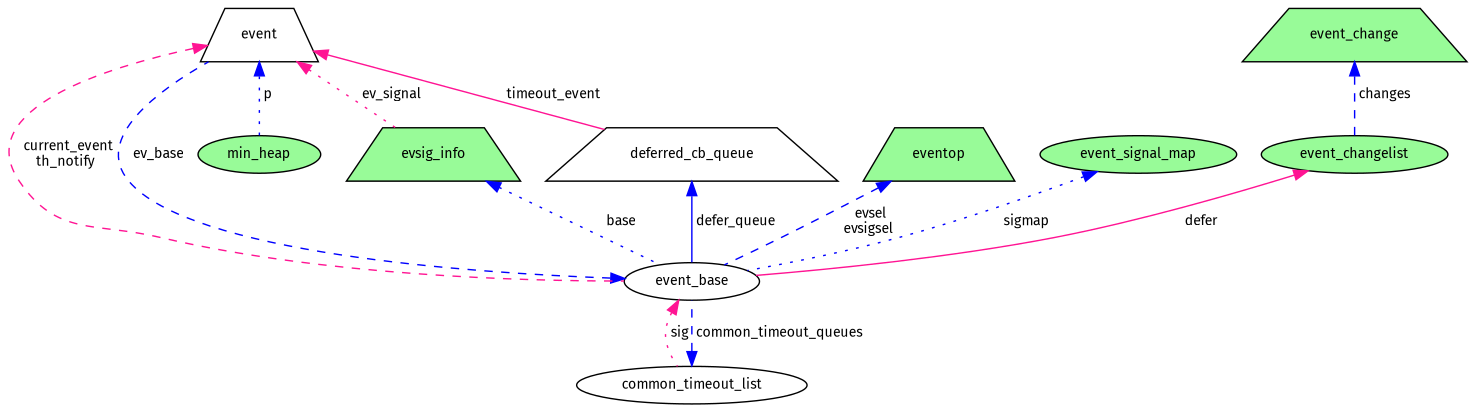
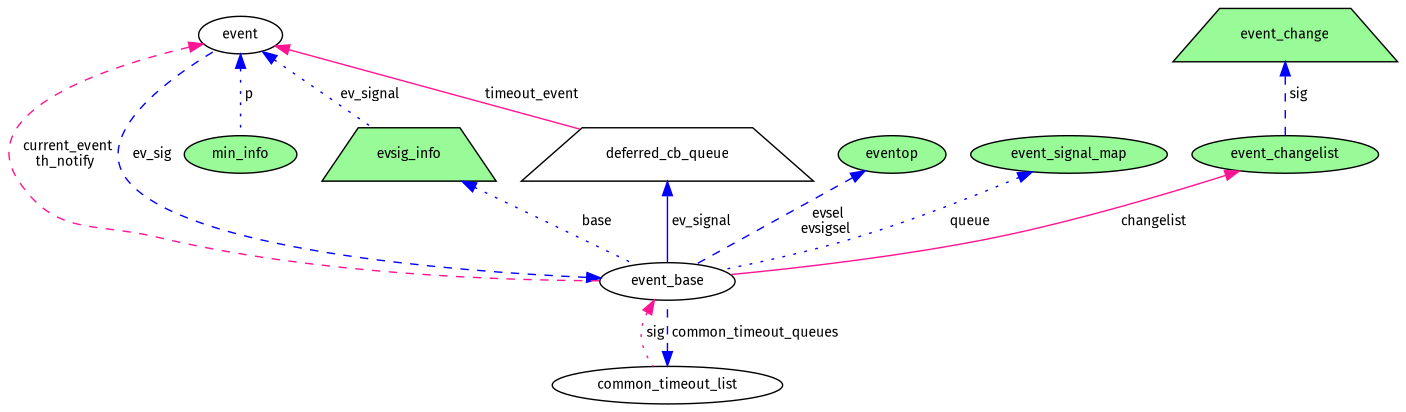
(259, 35) -> (241, 35)
(1383, 95) -> (1297, 95)
(352, 99) -> (323, 94)
(157, 154) -> (150, 154)
(259, 154) -> (241, 154)
(939, 154) -> (892, 154)
(734, 222) -> (700, 222)
(1025, 222) -> (968, 222)
(1199, 222) -> (1152, 222)
